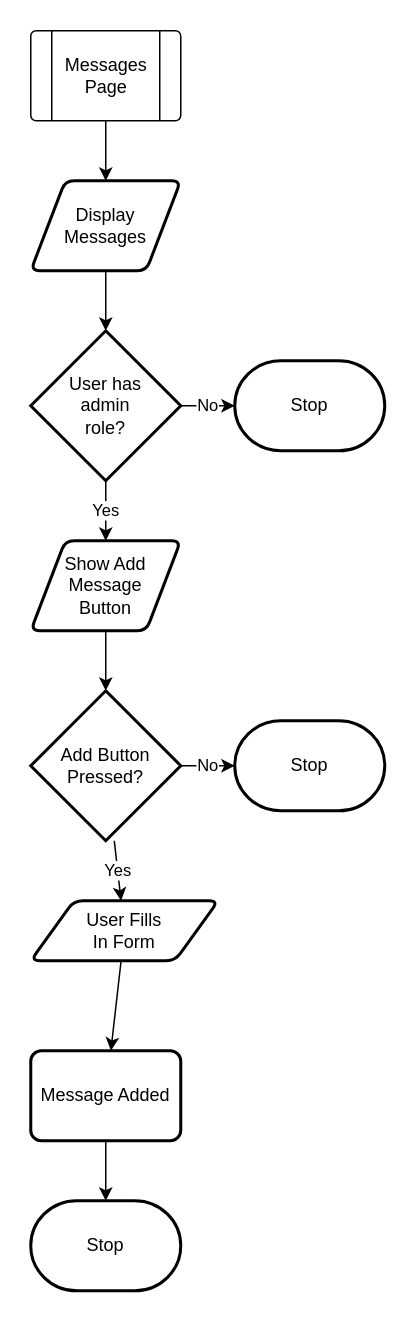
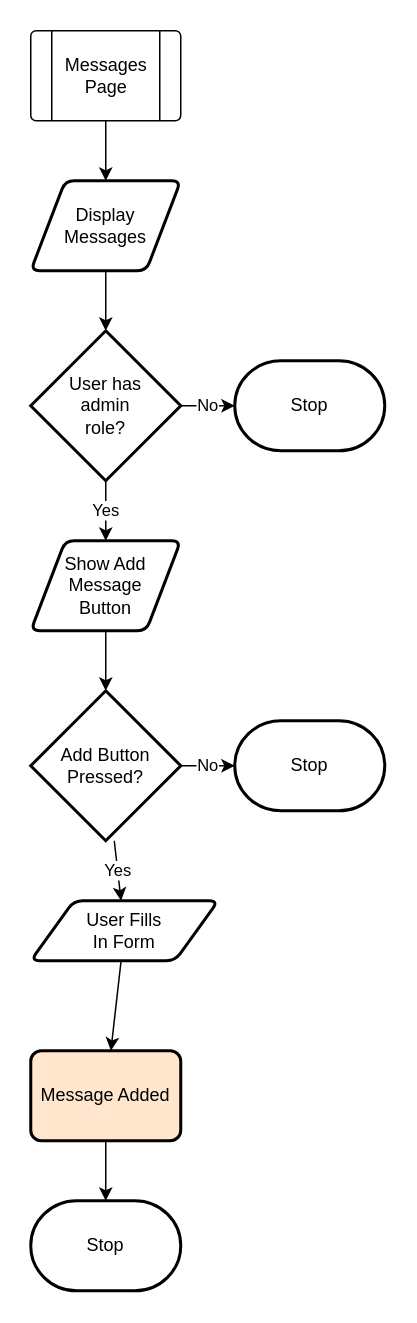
(106, 1096) -> (106, 1096)
